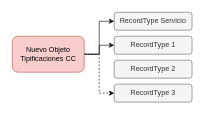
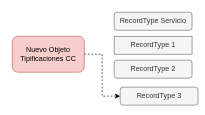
(101, 21) -> none
(107, 45) -> none
(153, 45) -> (153, 45)
(153, 93) -> (159, 96)
